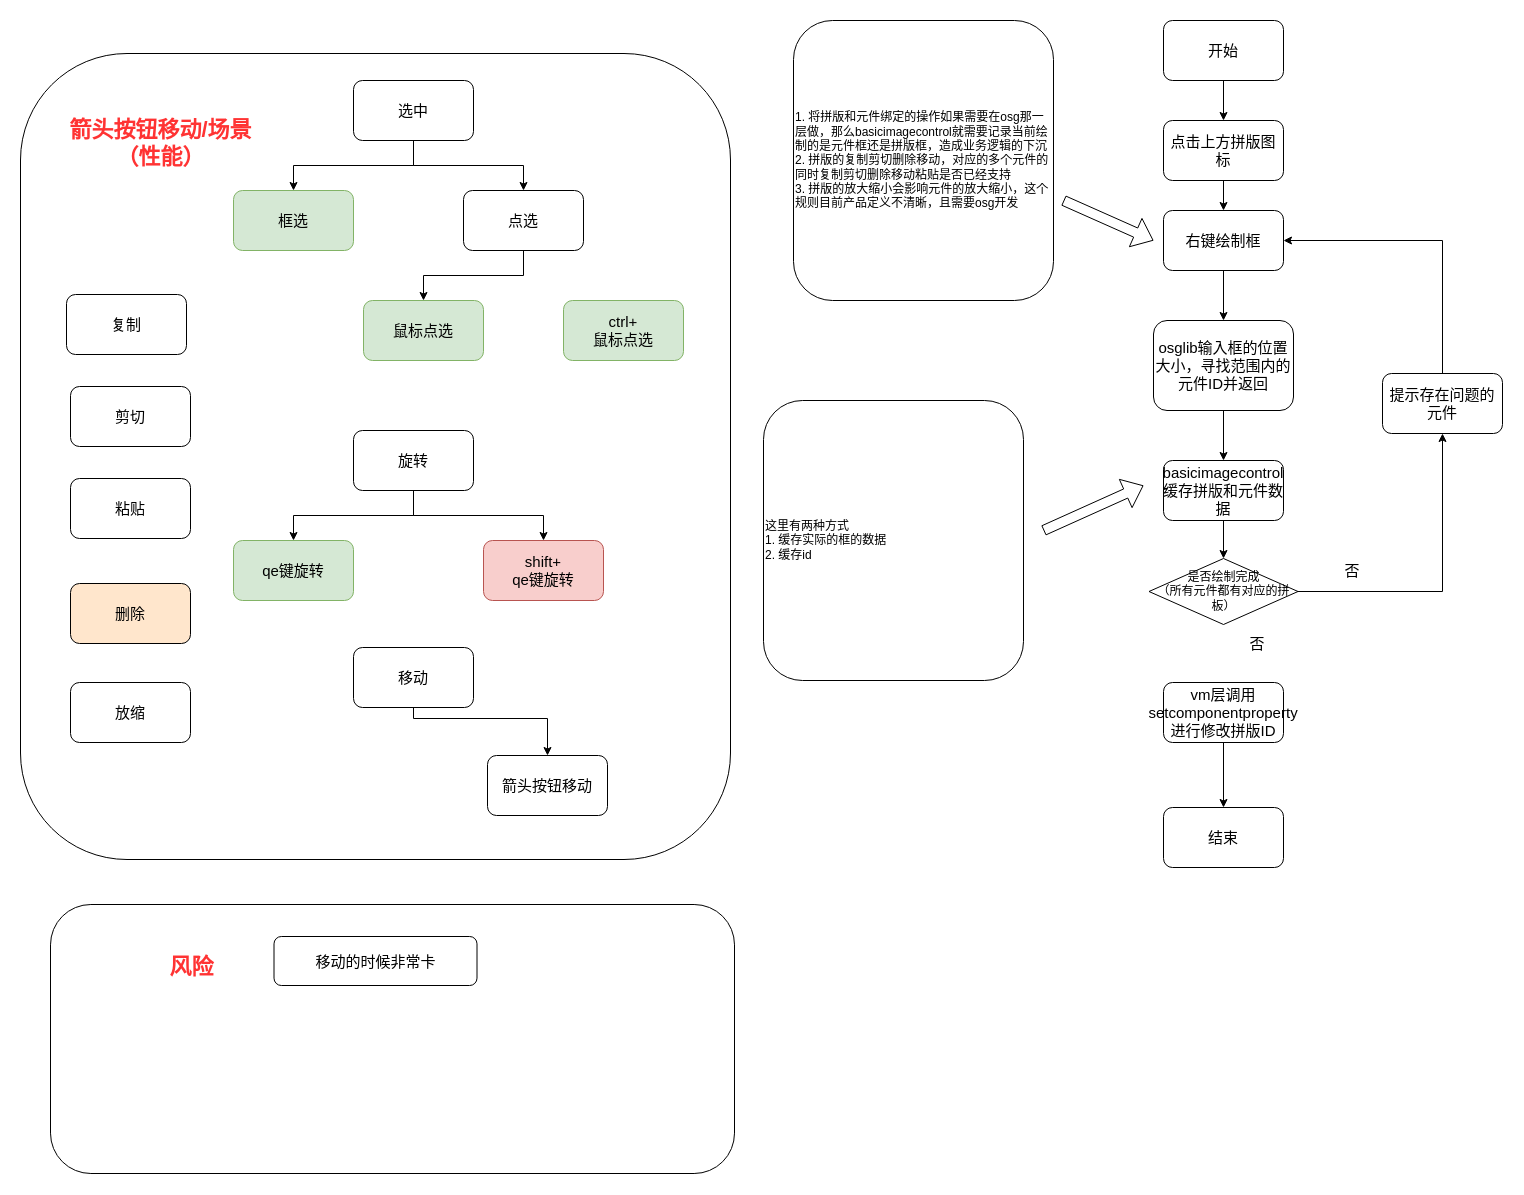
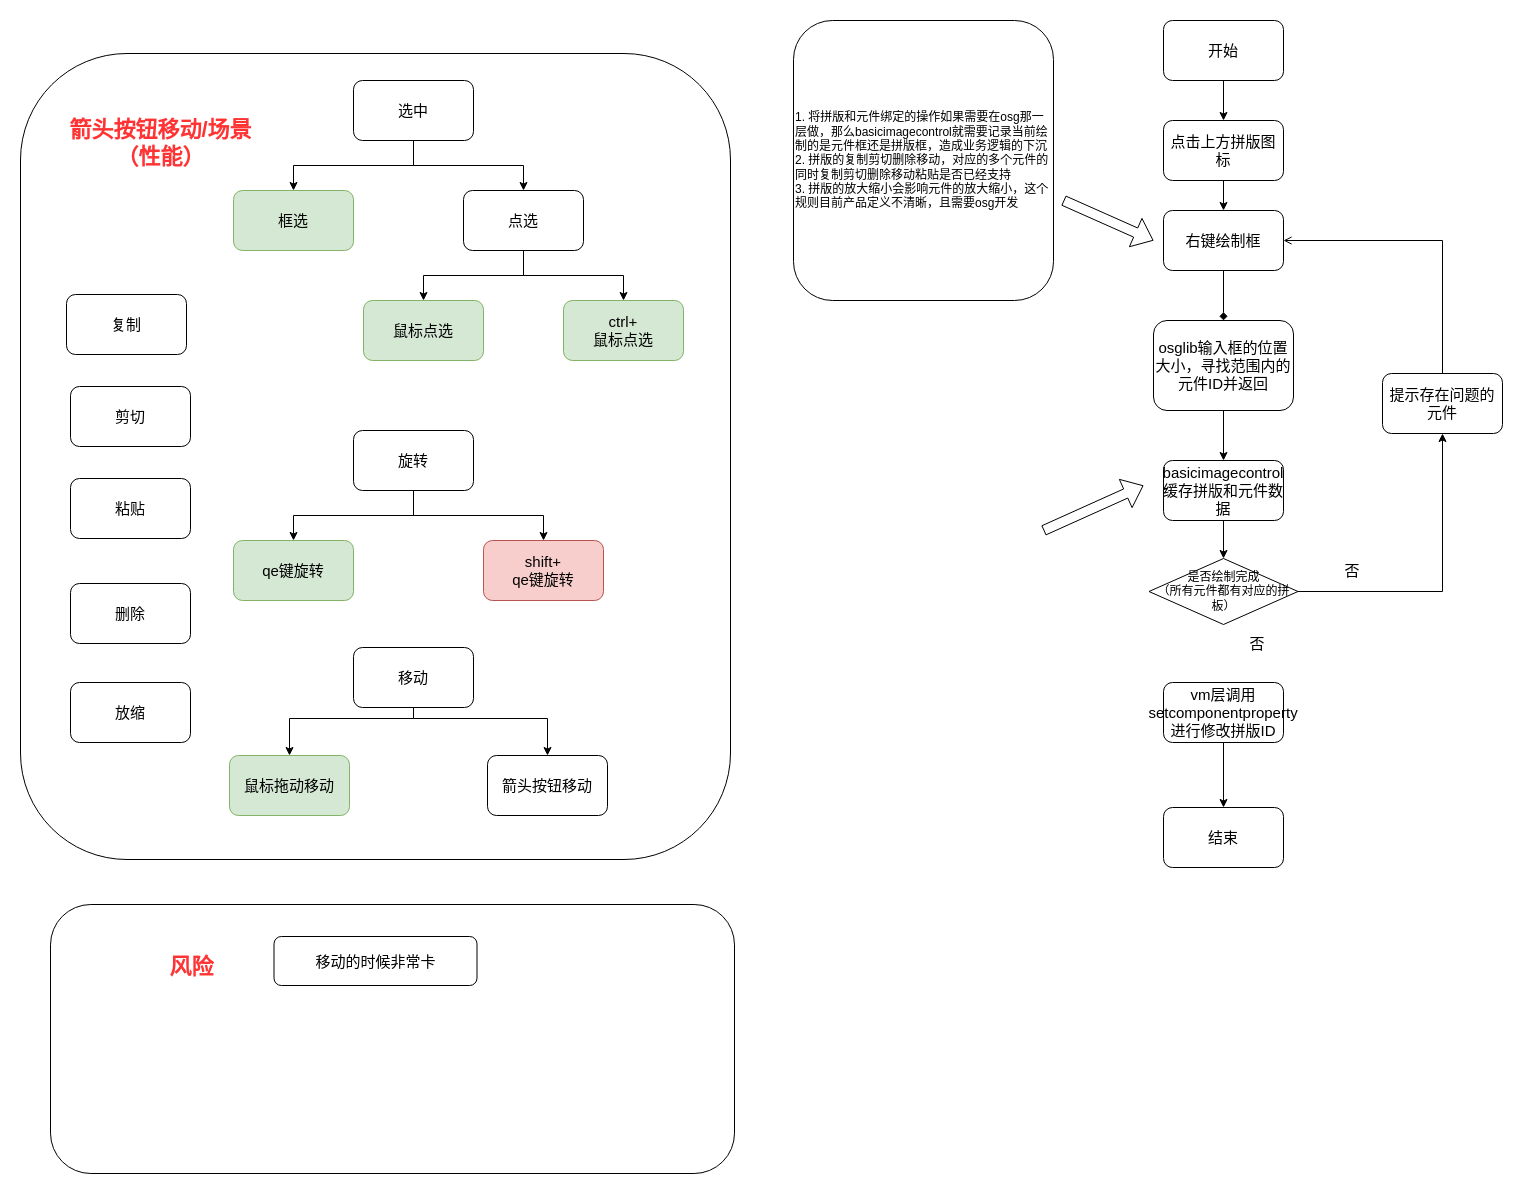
(1291, 241) -> (1289, 241)
none -> (583, 276)
(1224, 312) -> (1224, 311)
(894, 541) -> none
(131, 614) -> (131, 614)
none -> (336, 719)
none -> (290, 786)
